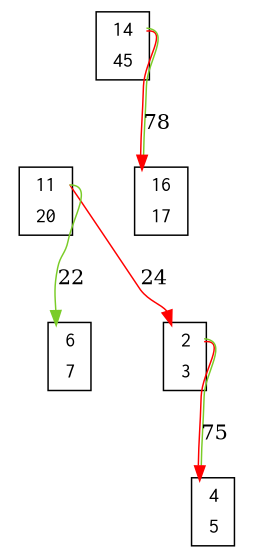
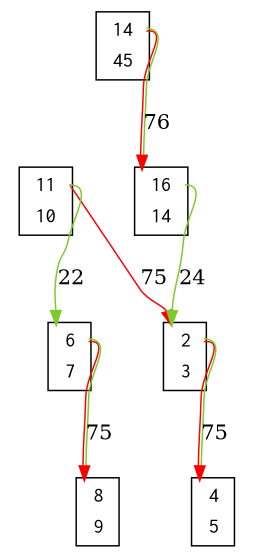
(158, 124) -> (158, 124)
(46, 216) -> (46, 216)
(161, 216) -> (161, 216)
none -> (183, 244)
(155, 279) -> (155, 279)
none -> (98, 512)
